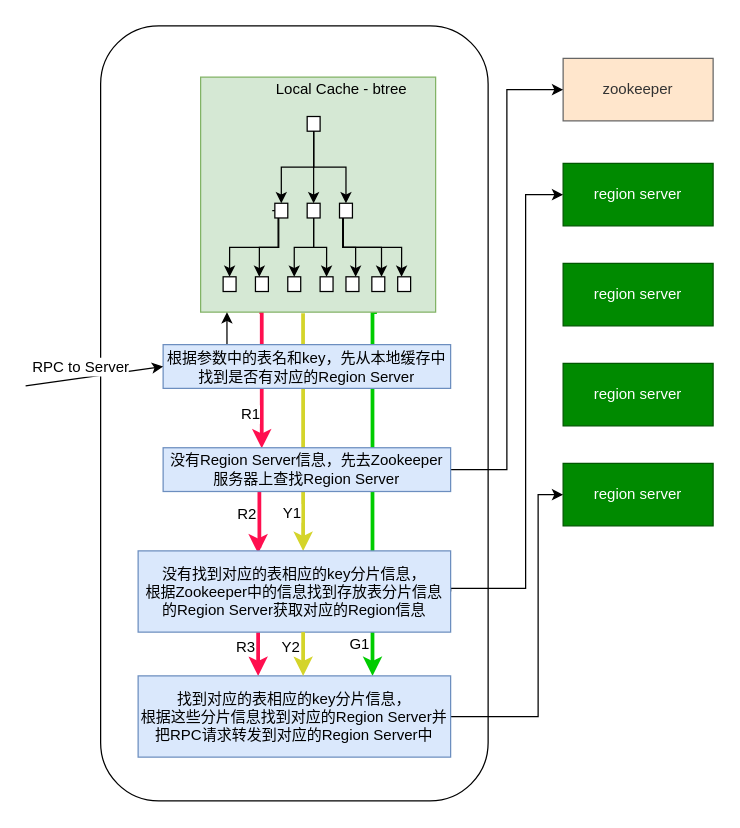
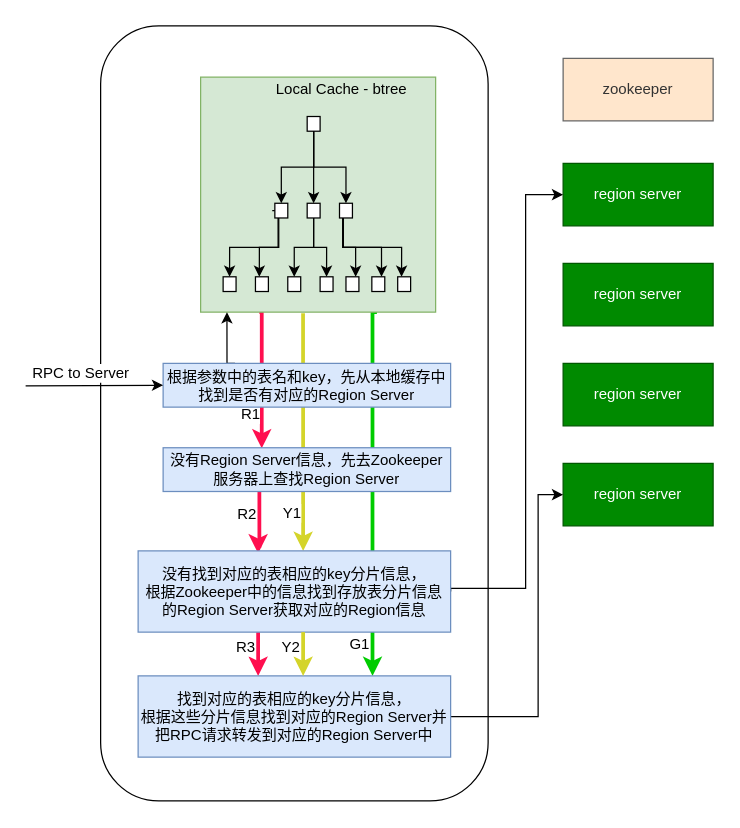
(507, 283) -> none
(307, 366) -> (307, 385)
